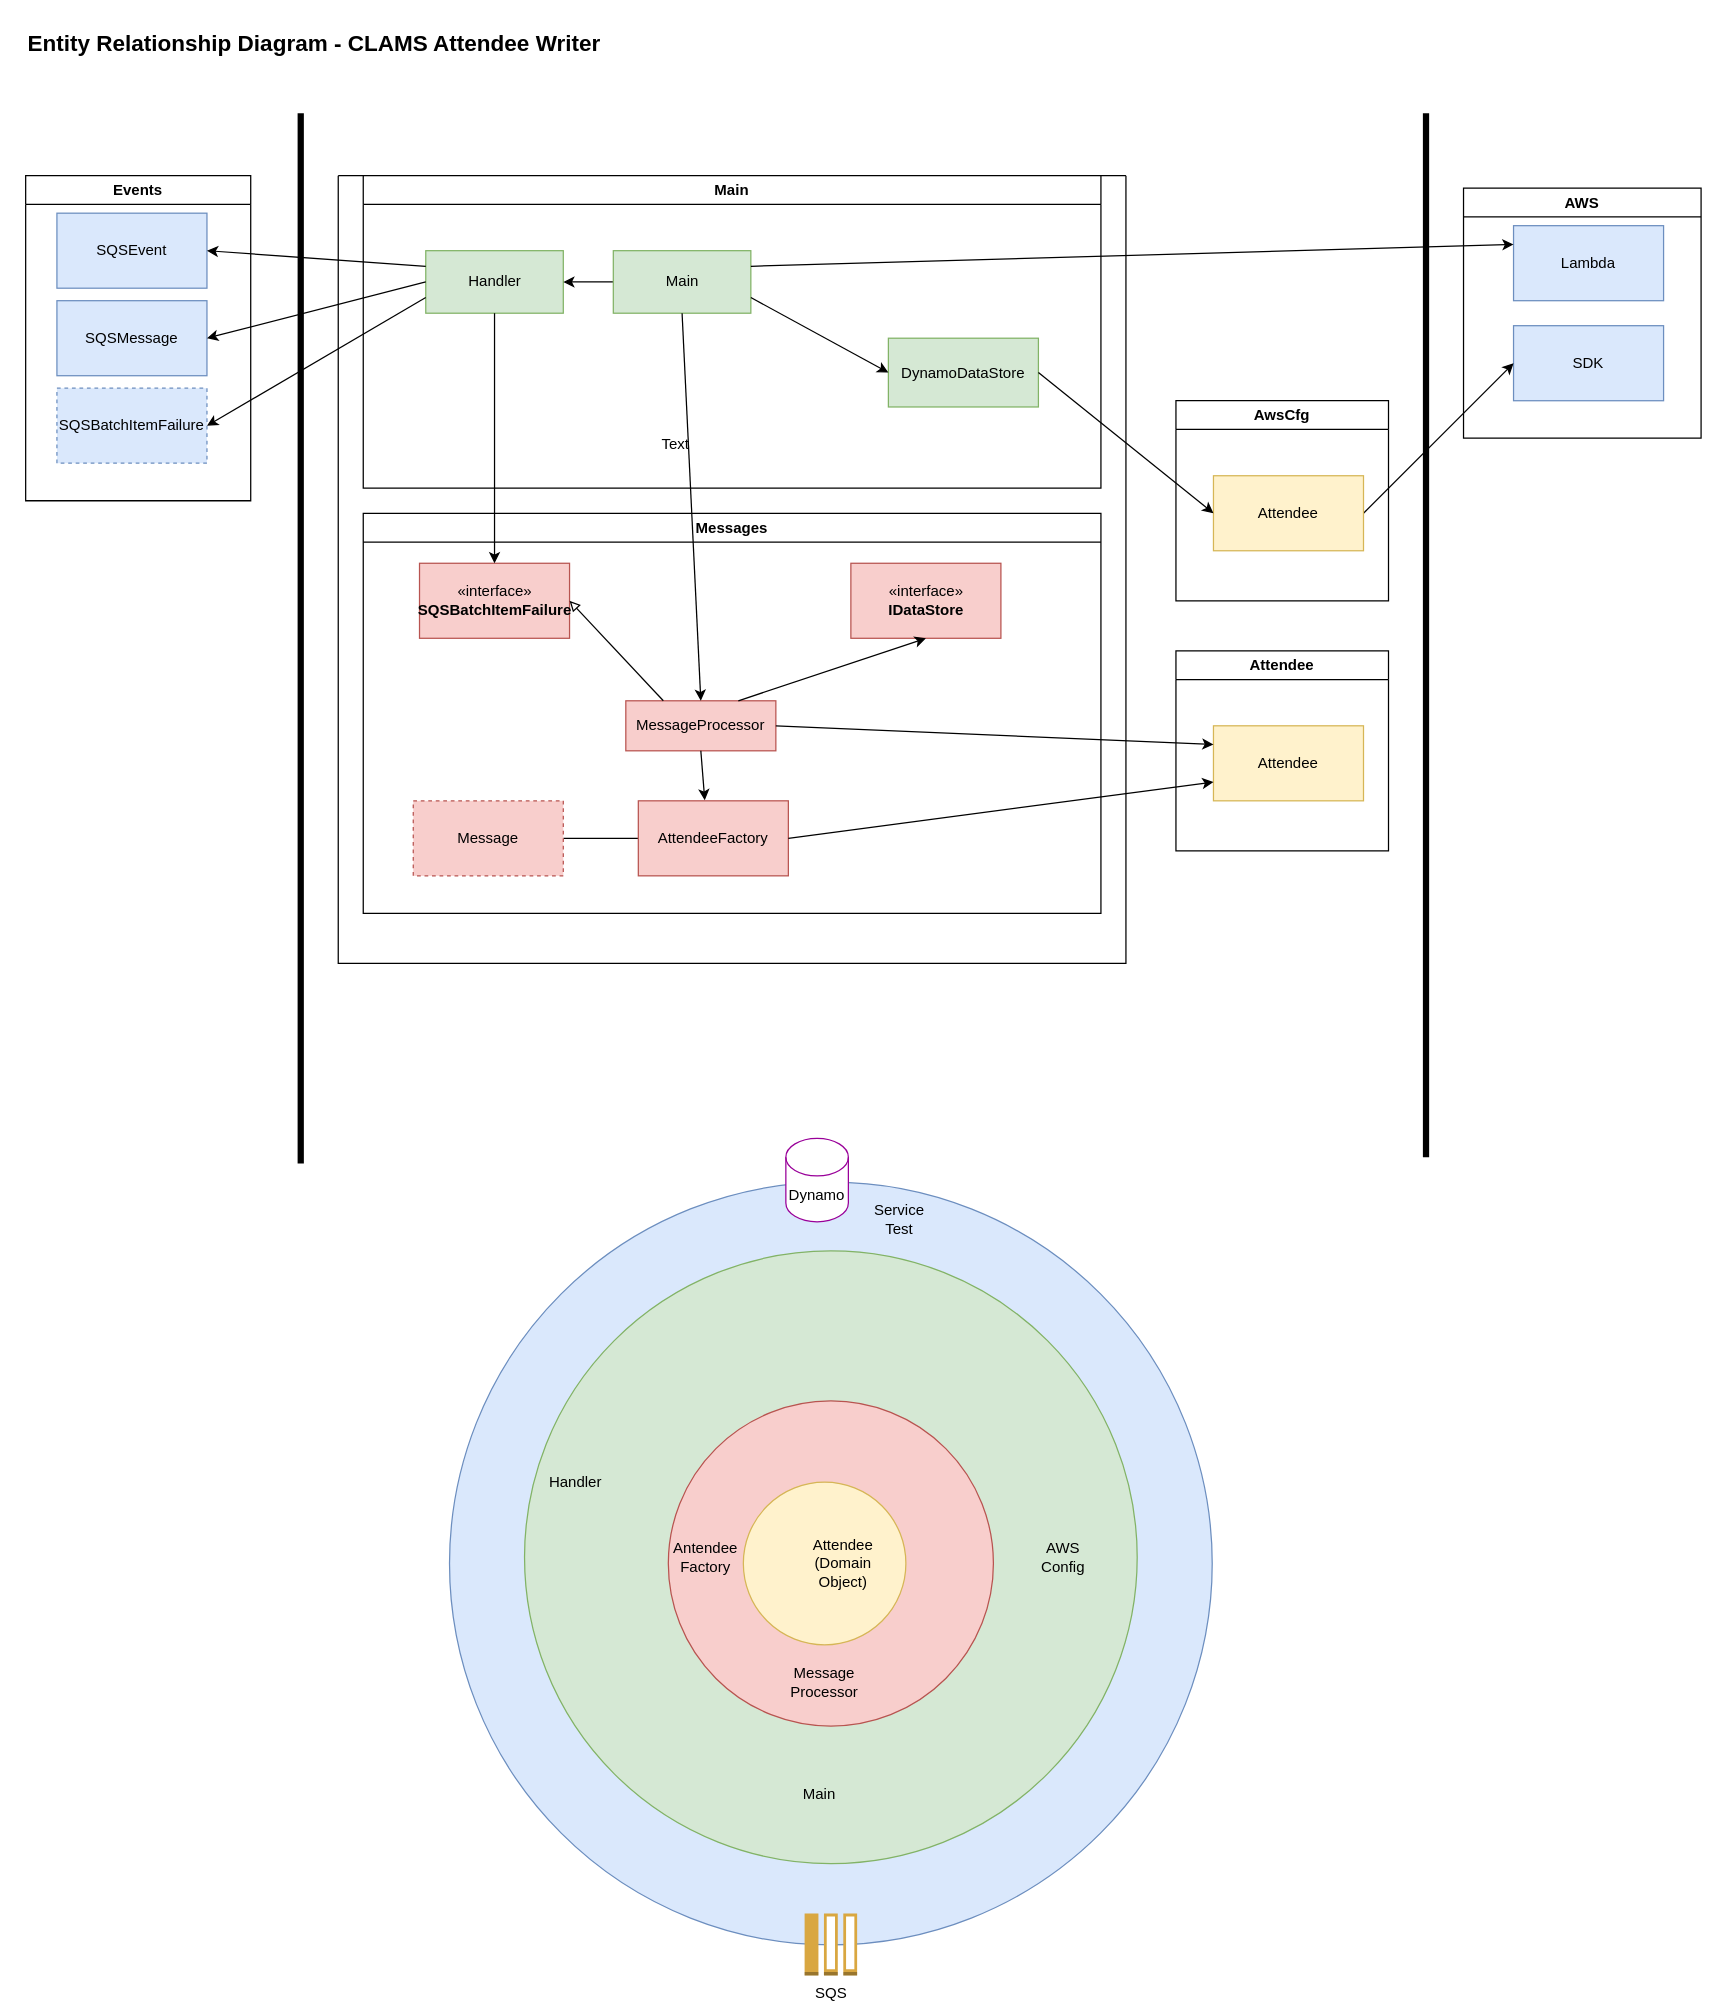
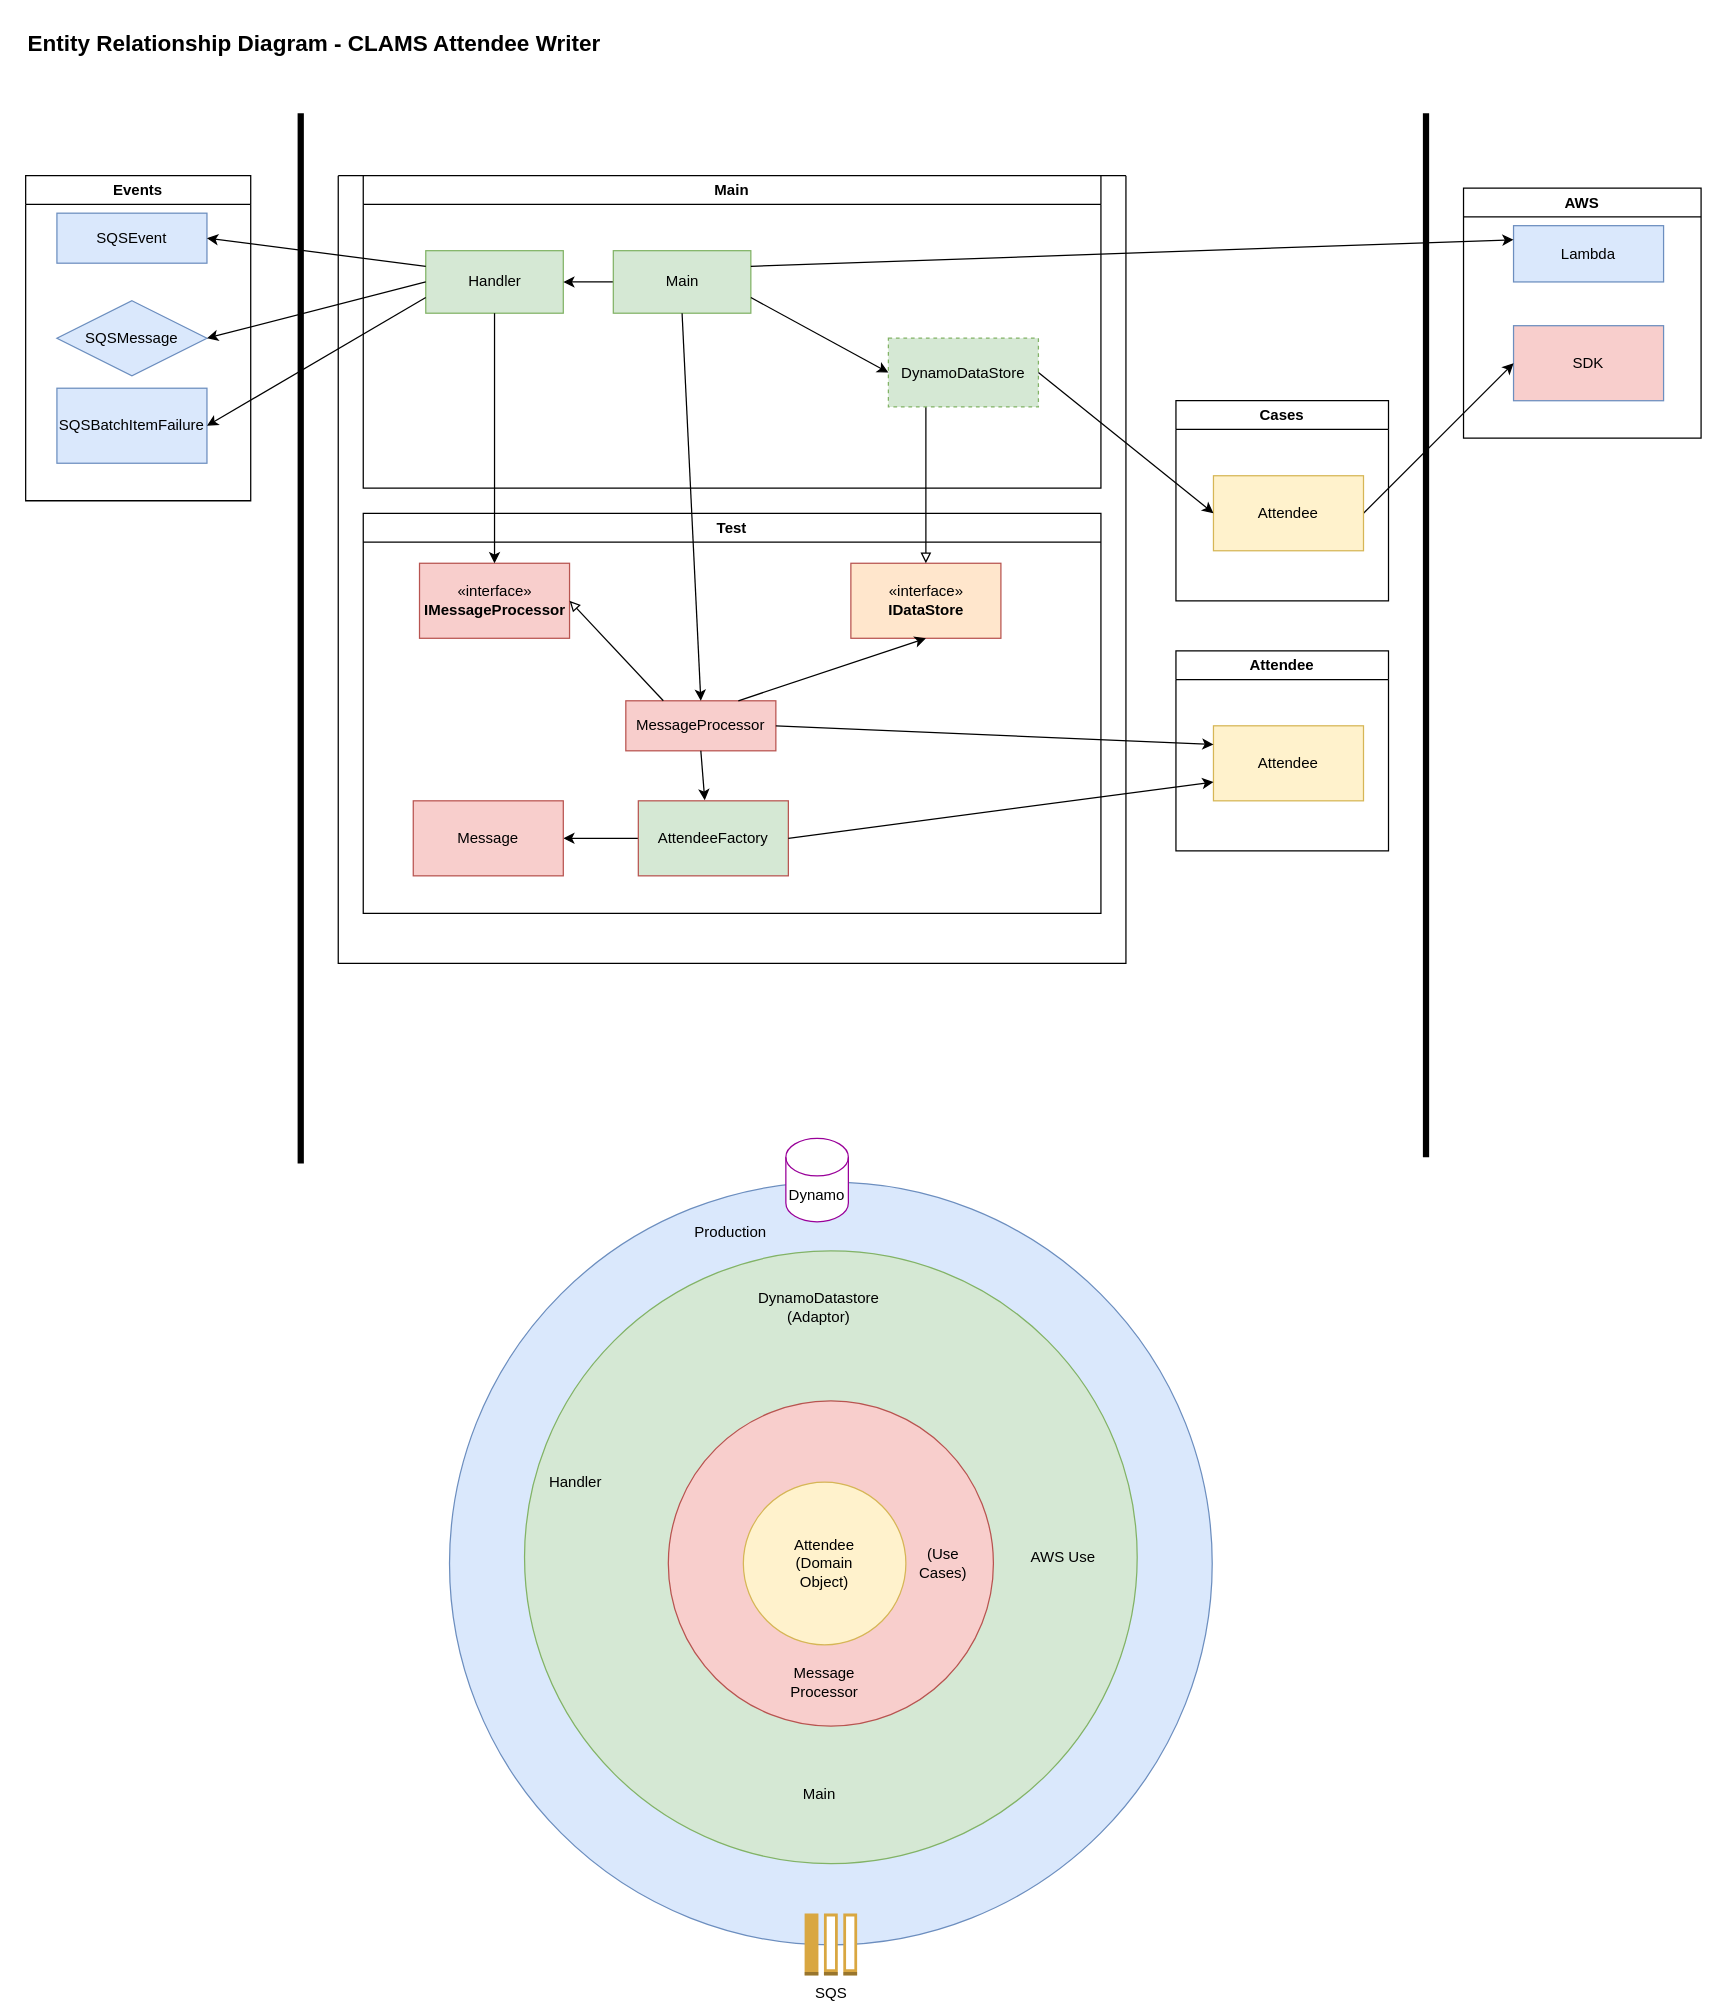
(132, 251) -> (132, 238)
(1588, 263) -> (1588, 254)
(132, 338) -> (132, 338)
(1588, 363) -> (1588, 363)
(963, 373) -> (963, 373)
(1282, 416) -> (1282, 416)
(132, 426) -> (132, 426)
(676, 444) -> none
none -> (926, 480)
(732, 528) -> (732, 528)
(495, 601) -> (495, 601)
(926, 601) -> (926, 601)
(488, 838) -> (488, 838)
(569, 838) -> (573, 838)
(713, 838) -> (713, 838)
(899, 1219) -> none
none -> (731, 1232)
none -> (819, 1307)
(706, 1557) -> none
(1063, 1557) -> (1063, 1557)
(843, 1563) -> (824, 1563)
none -> (943, 1563)
